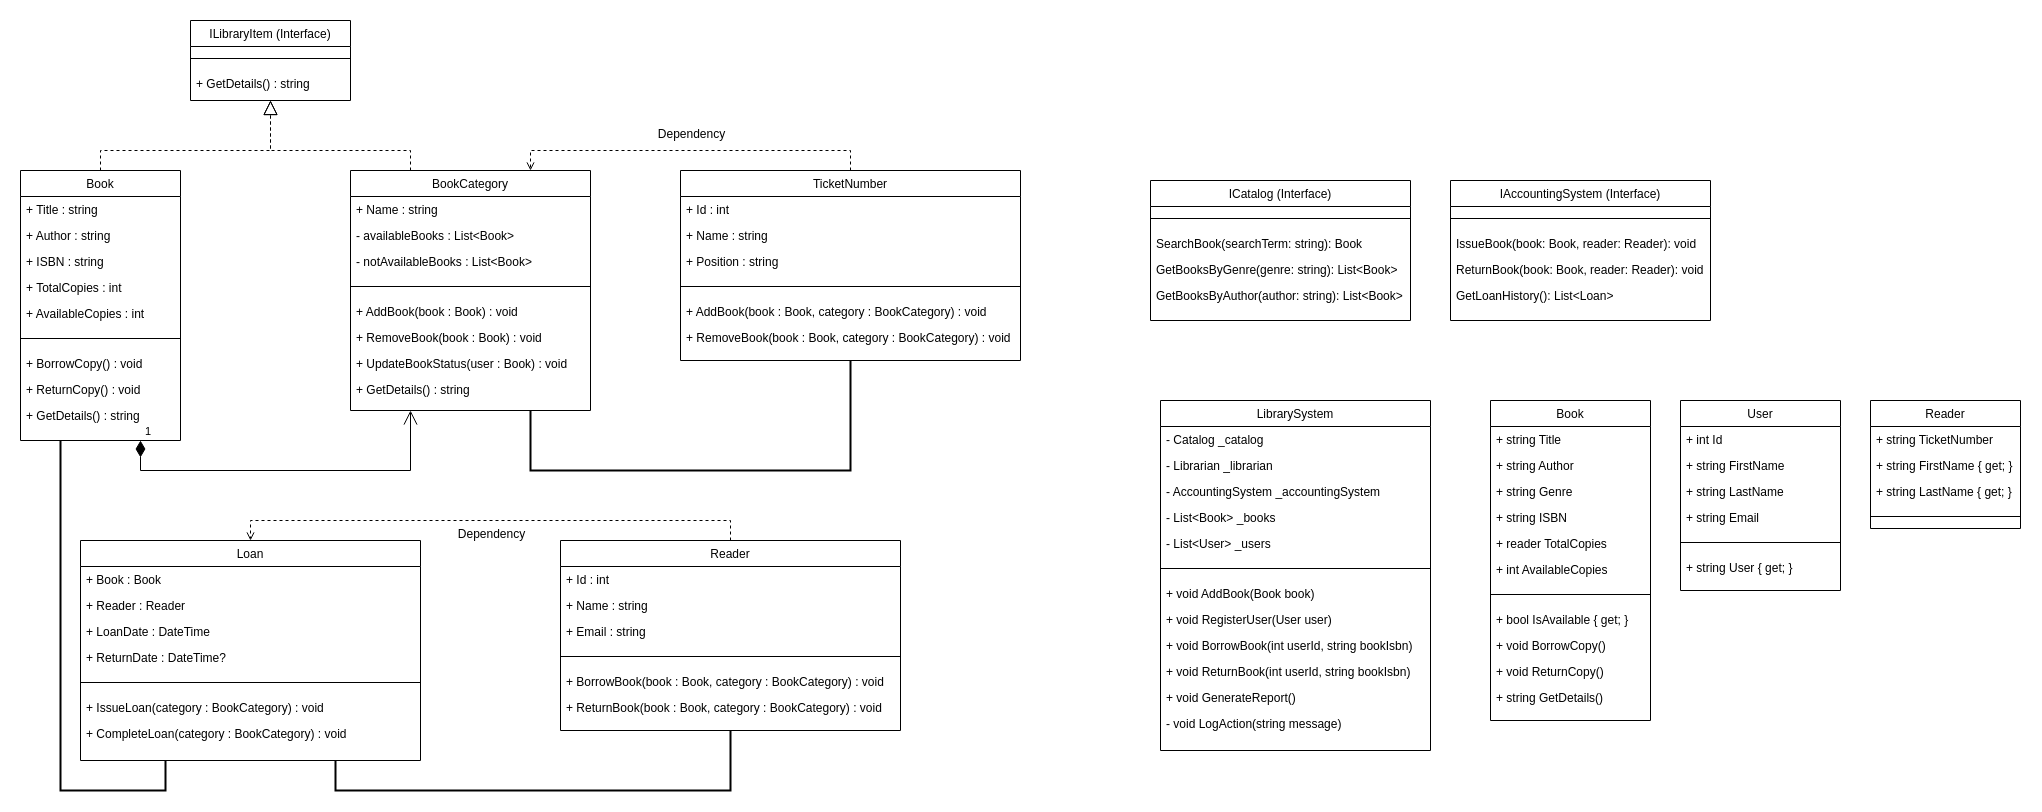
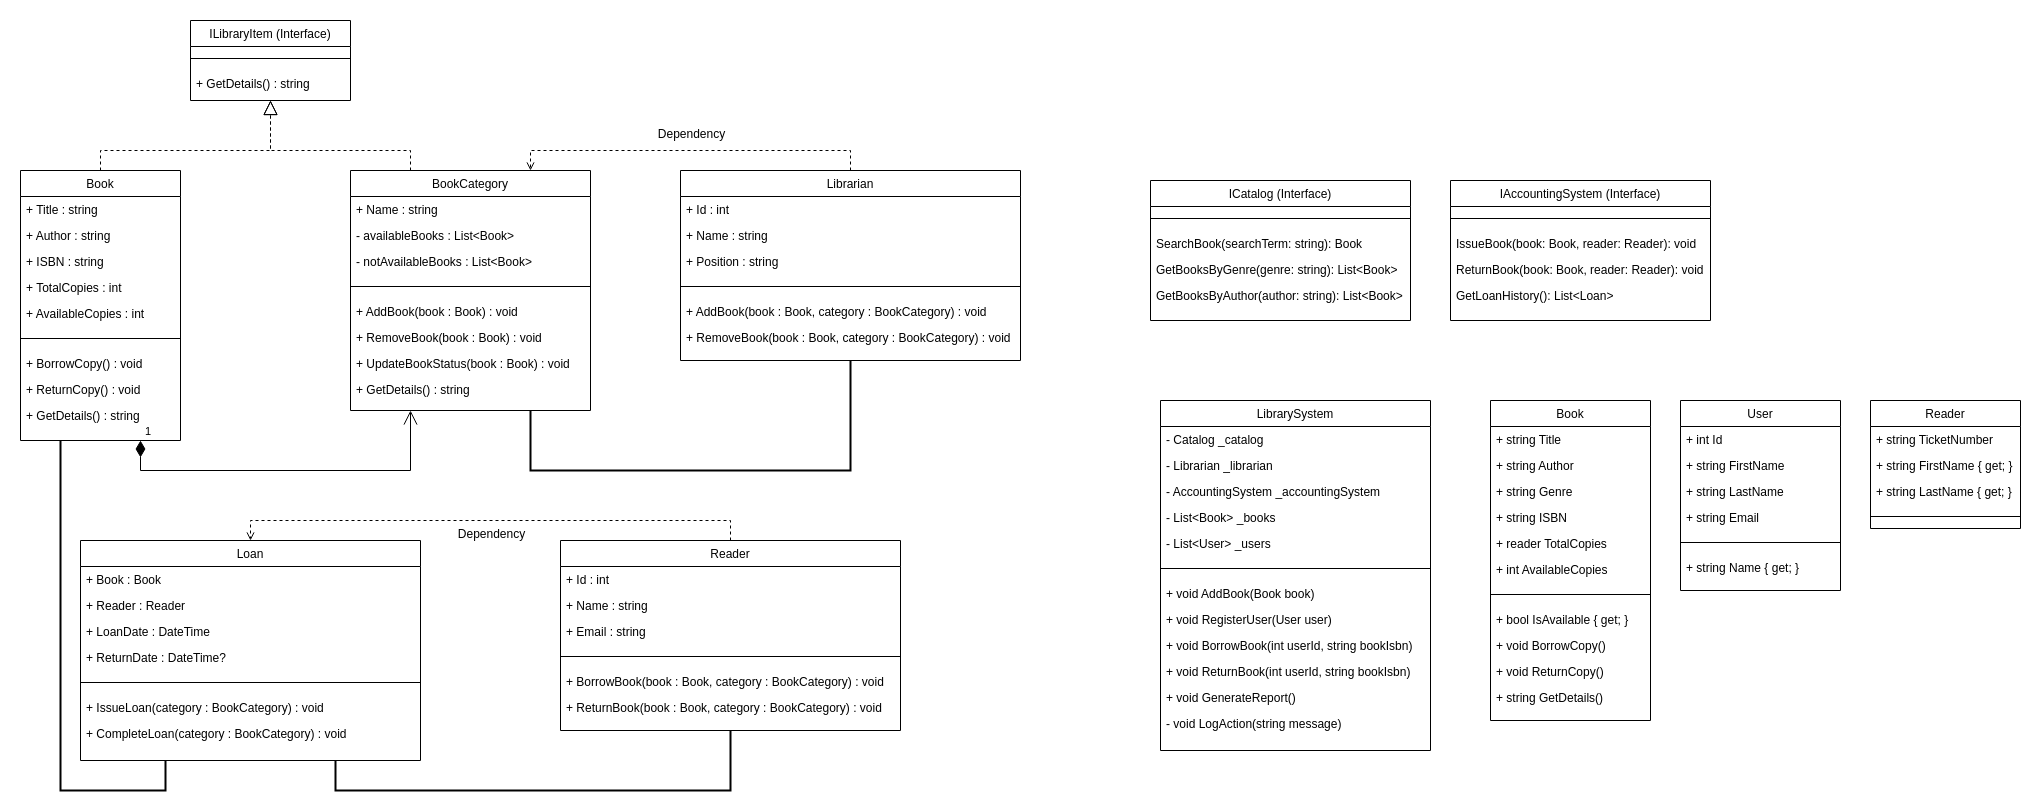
(850, 184) -> (850, 184)
(471, 364) -> (471, 364)
(1749, 568) -> (1749, 568)
